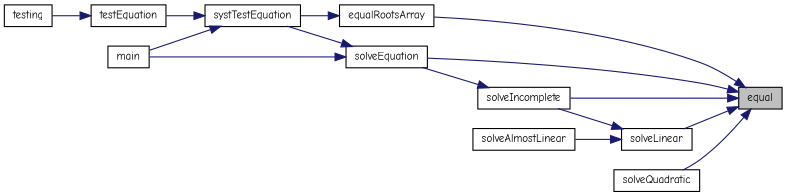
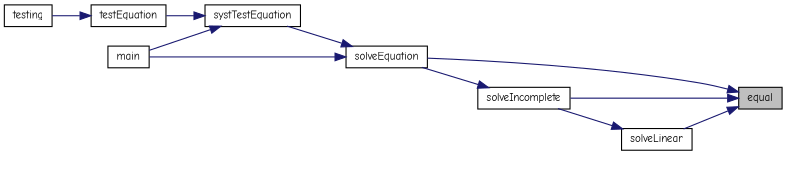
(387, 16) -> none
(524, 139) -> none
(657, 181) -> none
